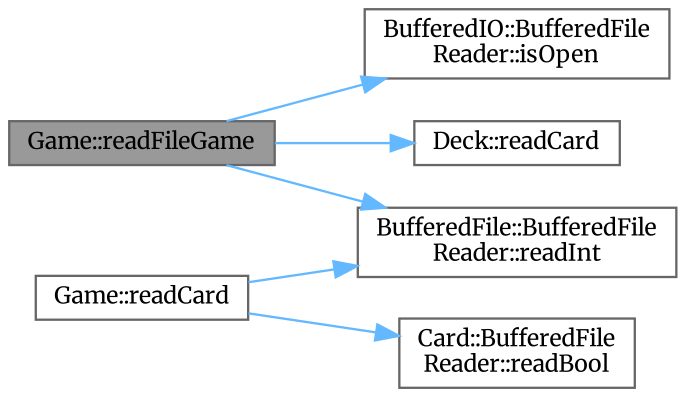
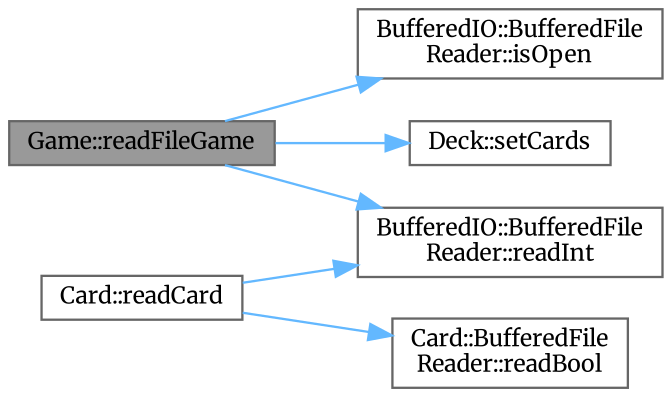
(517, 143) -> (510, 143)
(517, 242) -> (510, 242)
(142, 298) -> (142, 298)
